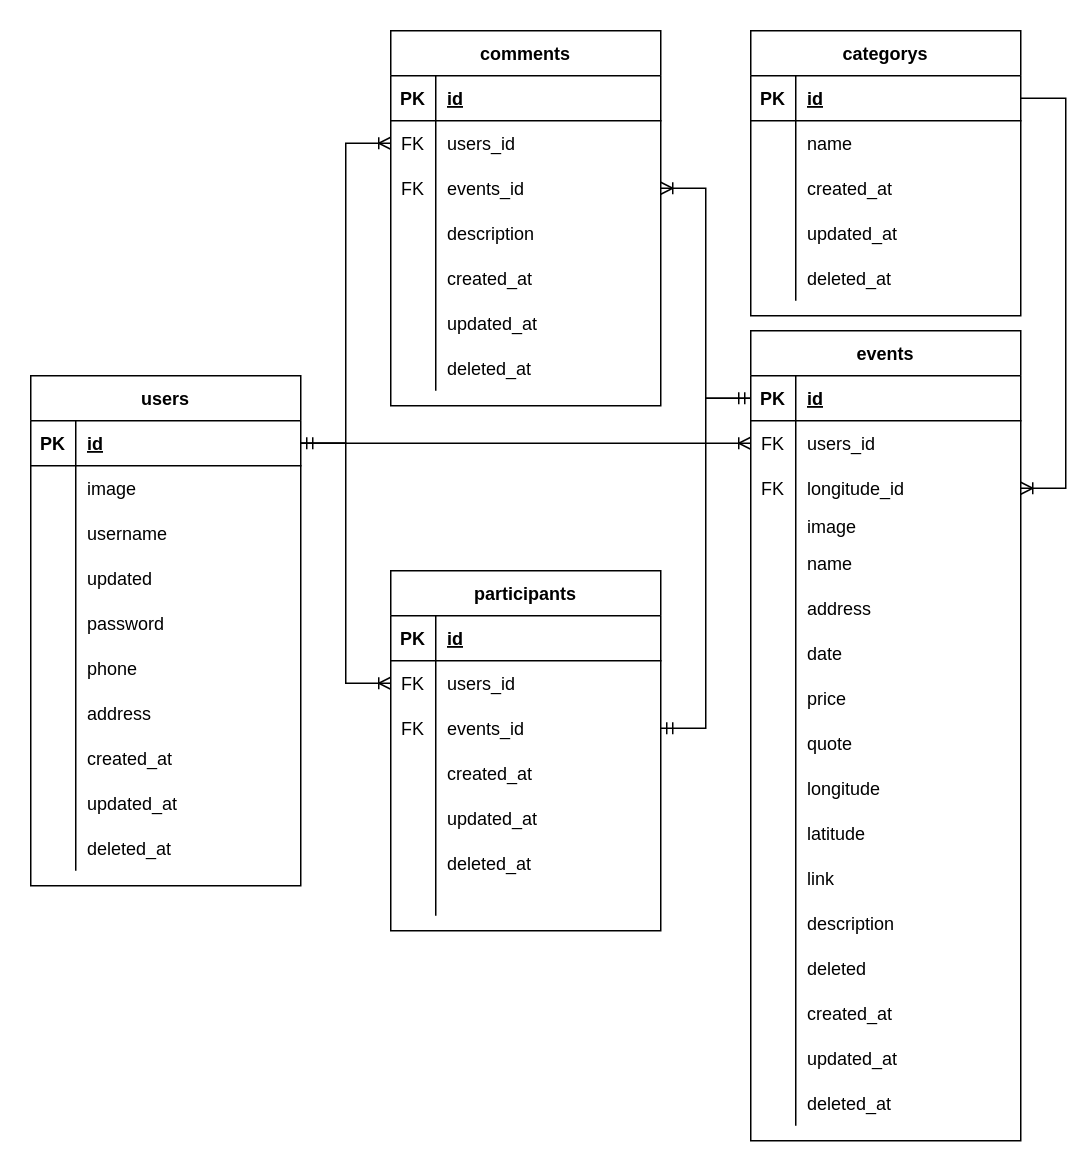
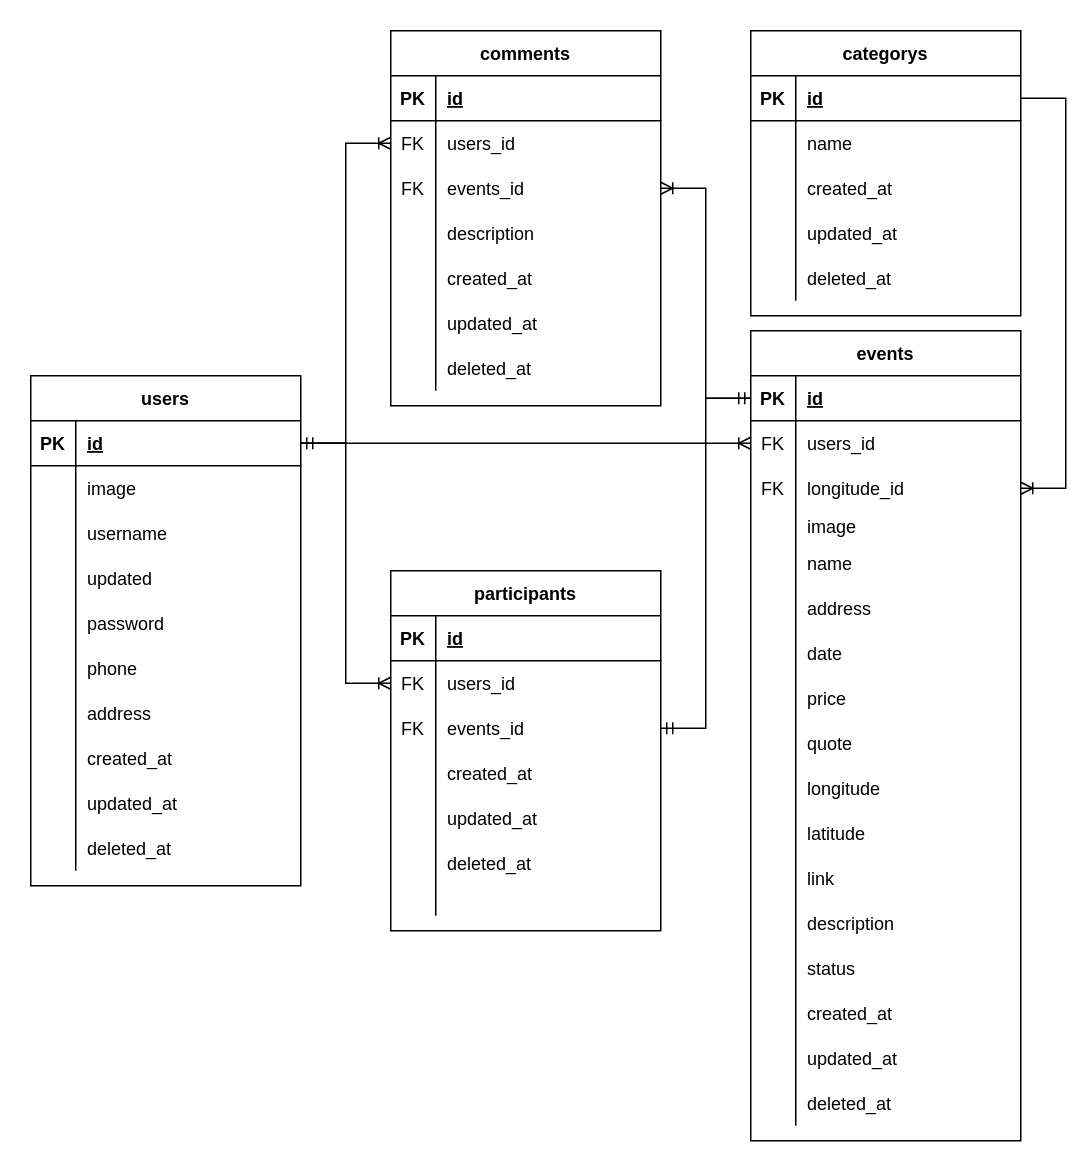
(840, 969) -> (837, 969)
